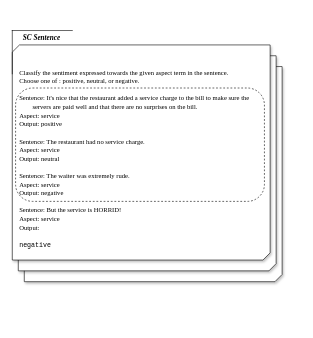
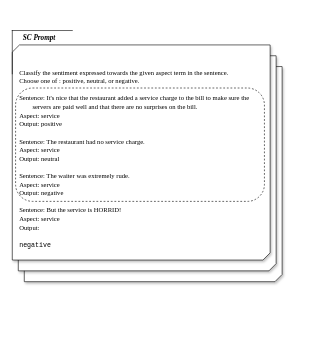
(44, 38) -> (40, 38)
